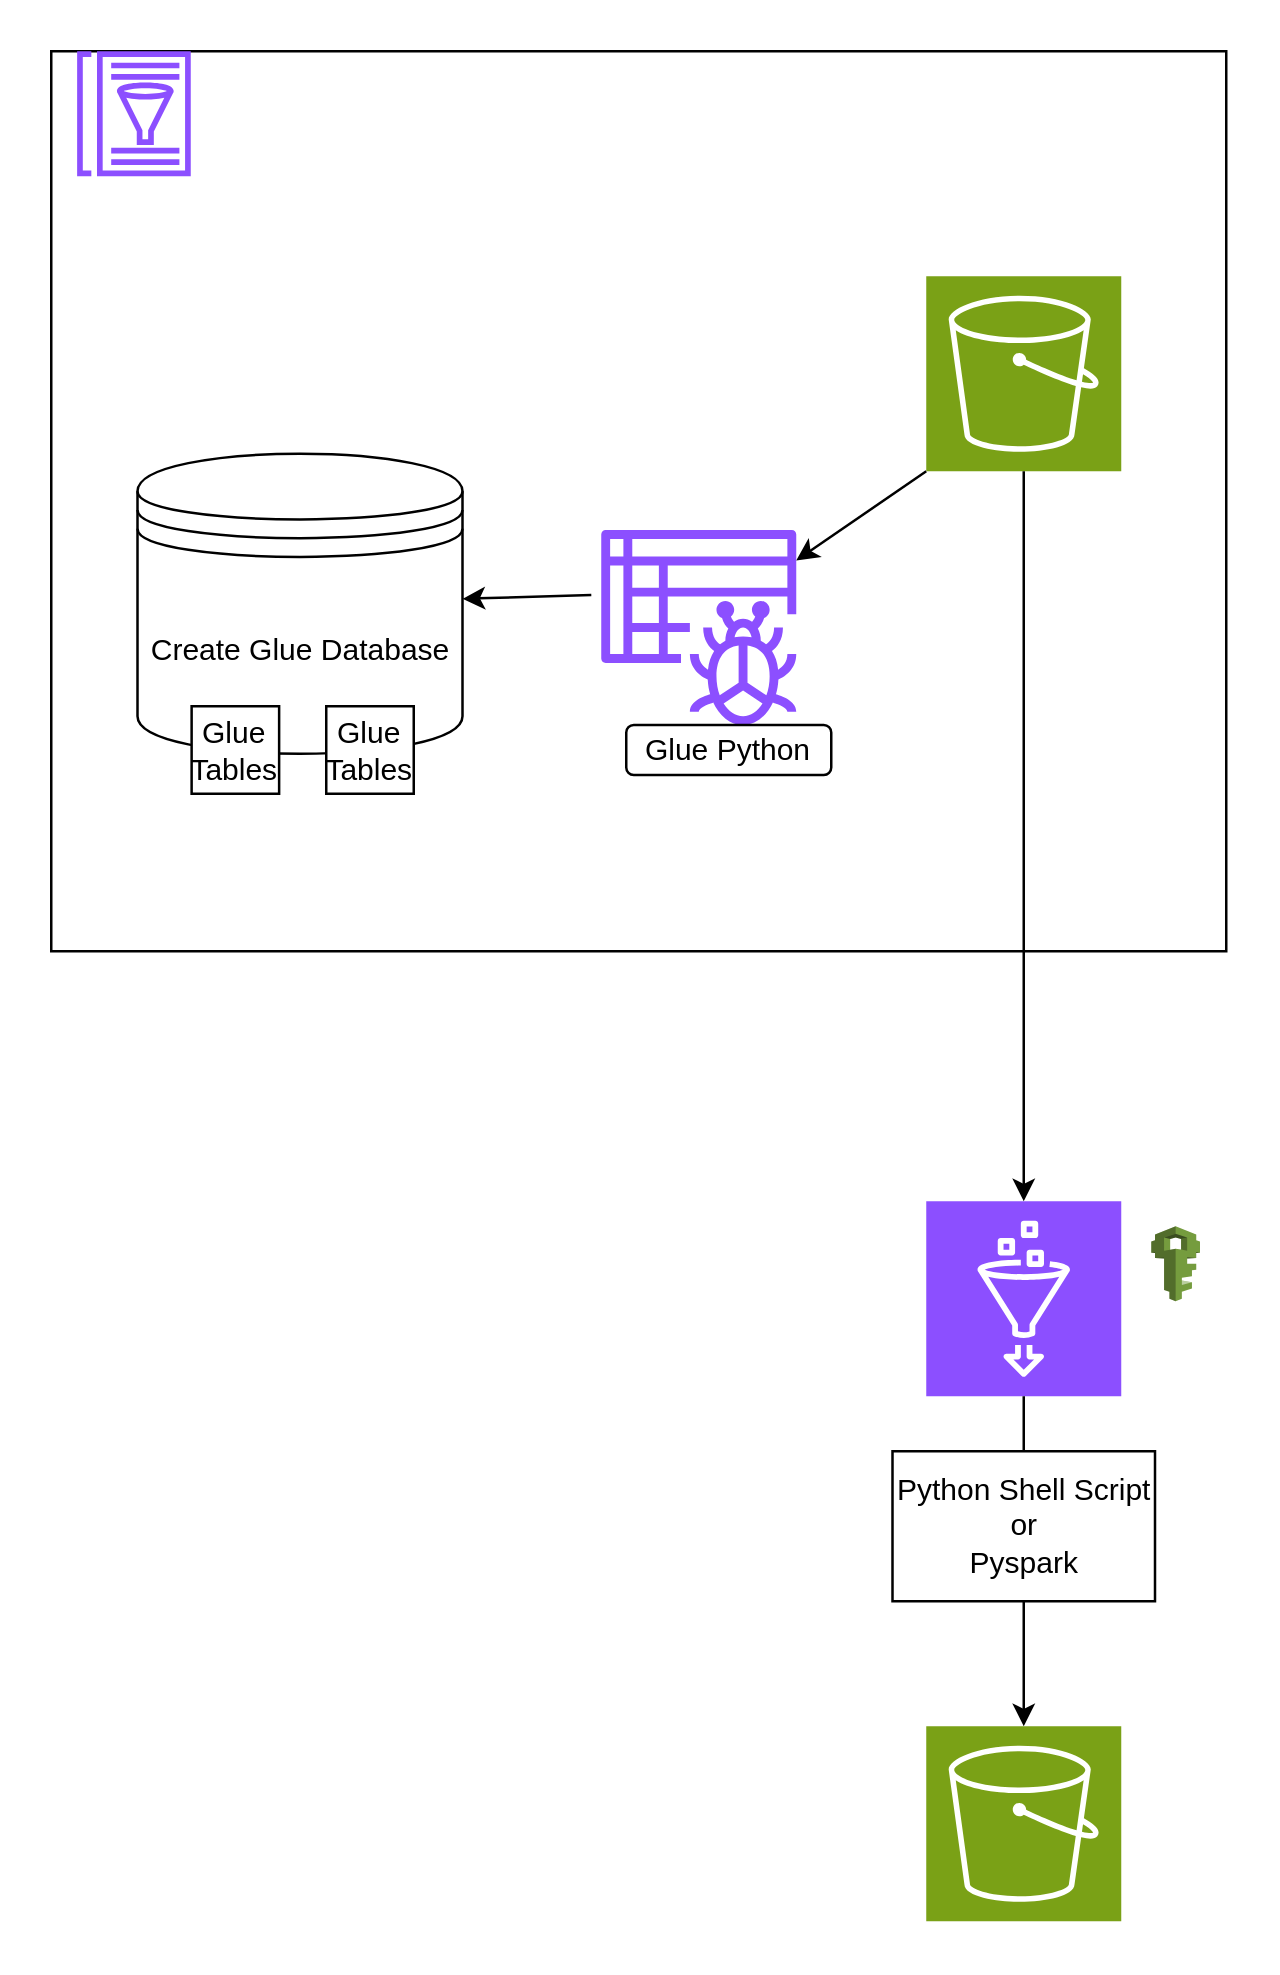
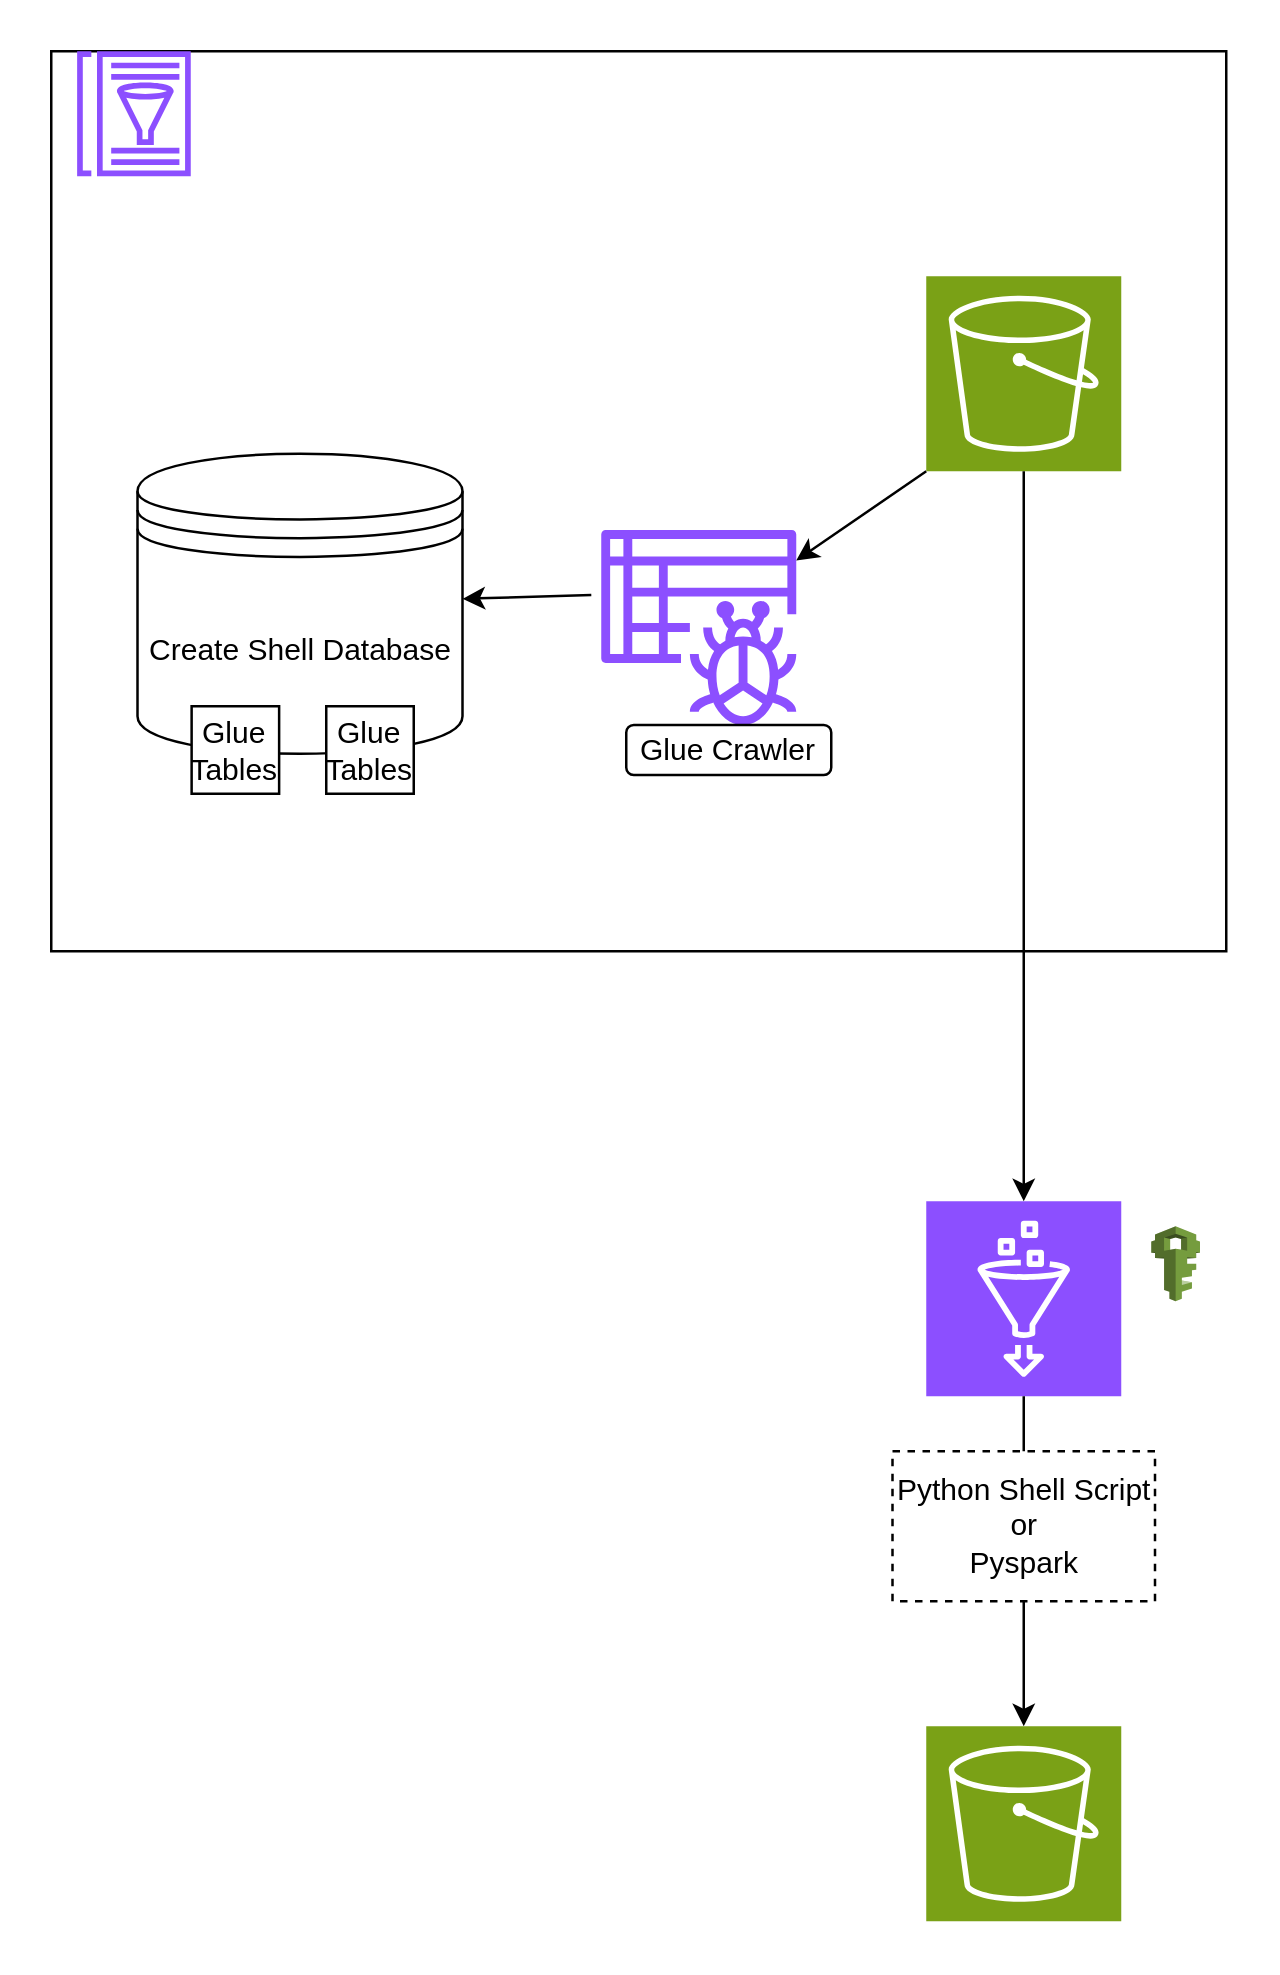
(301, 651) -> (301, 651)
(729, 751) -> (729, 751)
(1024, 1526) -> (1024, 1526)
